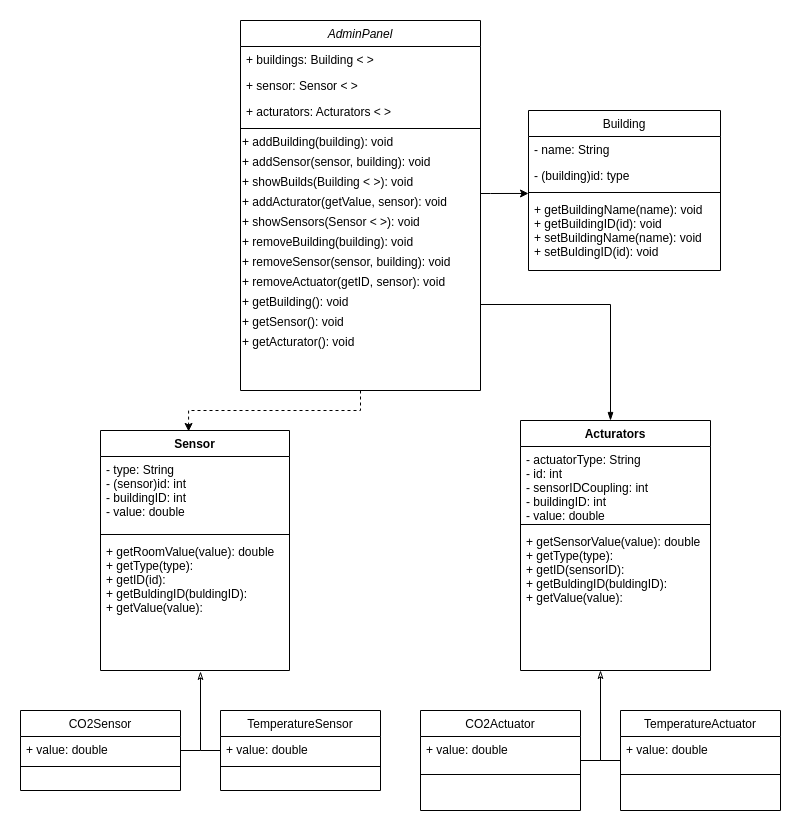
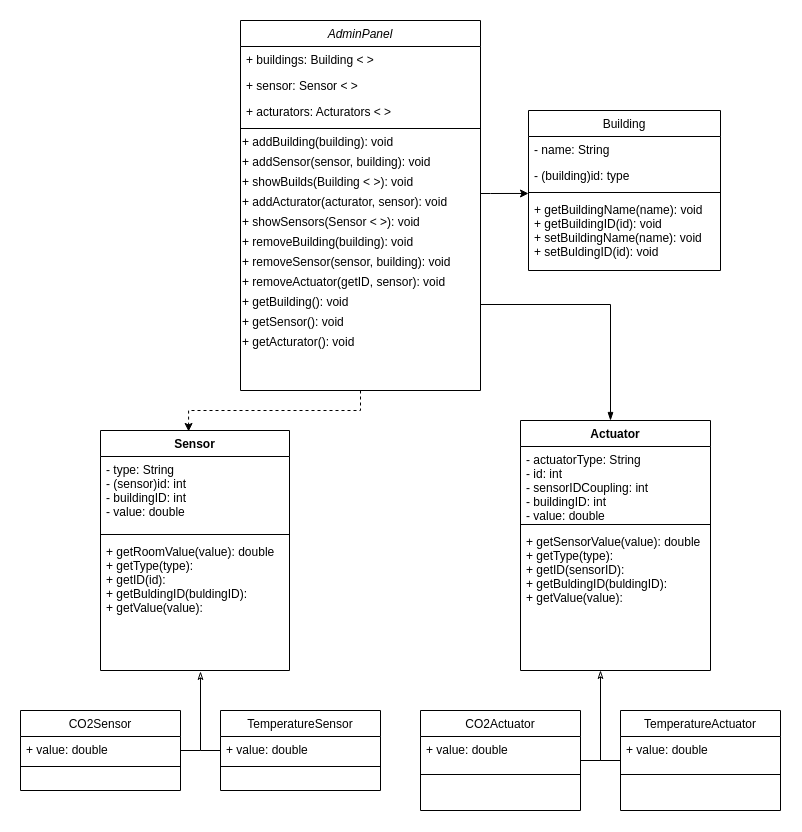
(359, 203) -> (364, 203)
(615, 434) -> (615, 434)
